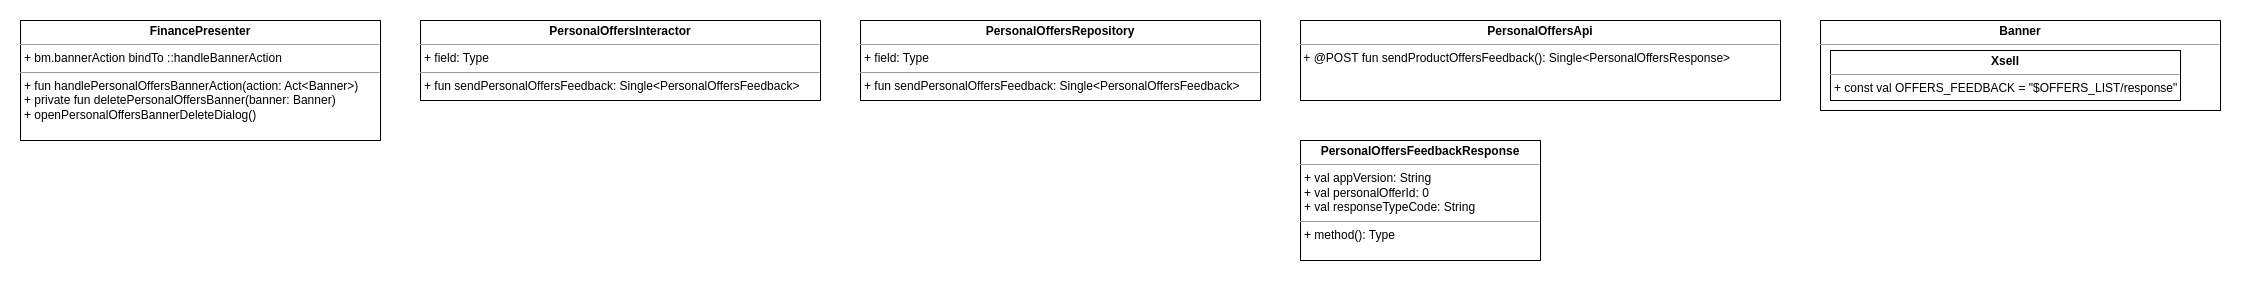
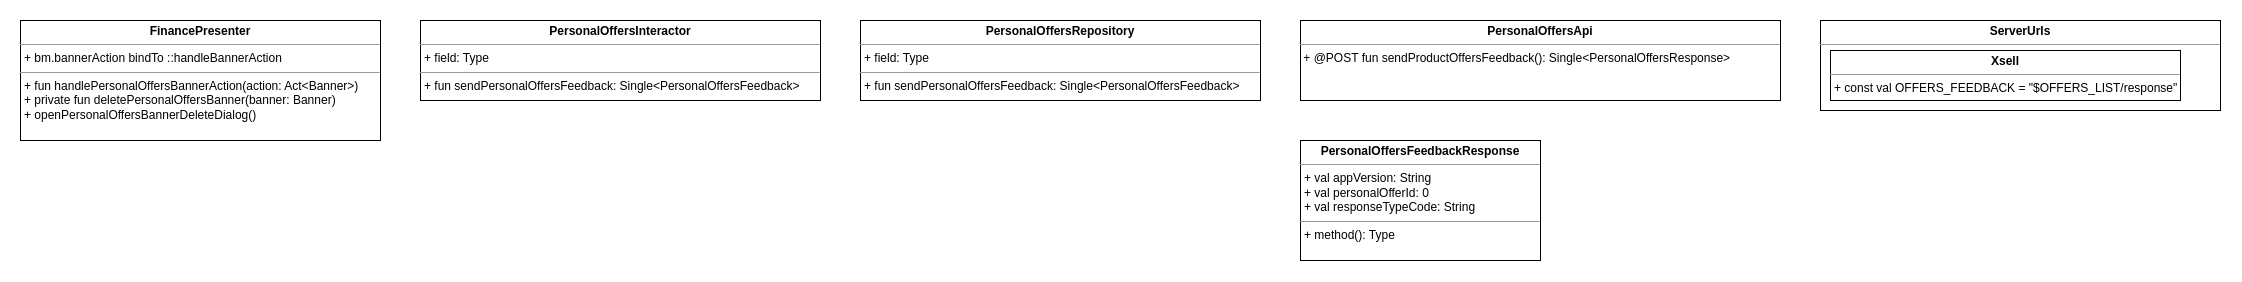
(1841, 28) -> (1853, 28)
